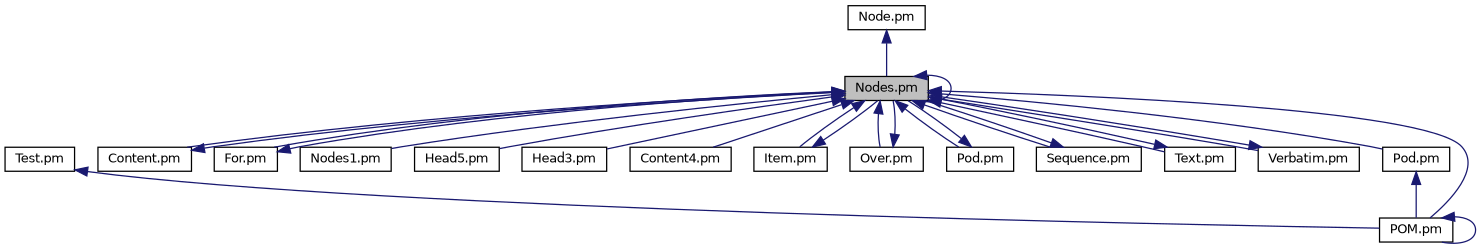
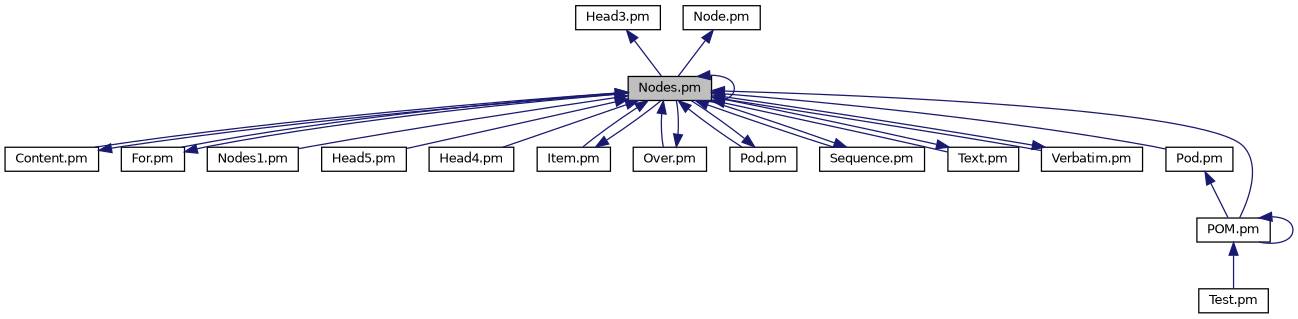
(720, 125) -> (648, 58)
(681, 159) -> (471, 159)
(733, 211) -> (1234, 272)
